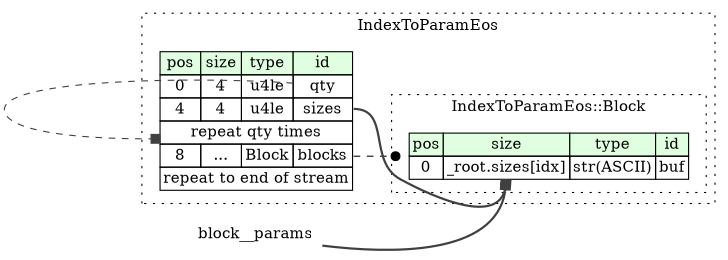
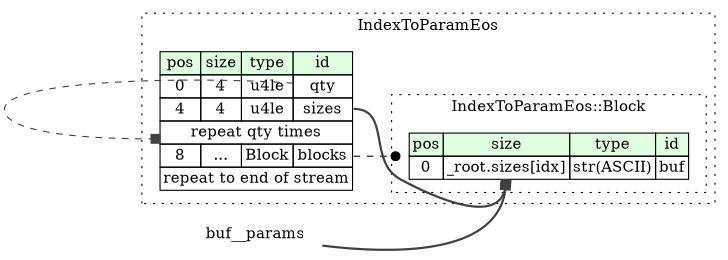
(256, 234) -> (256, 234)
